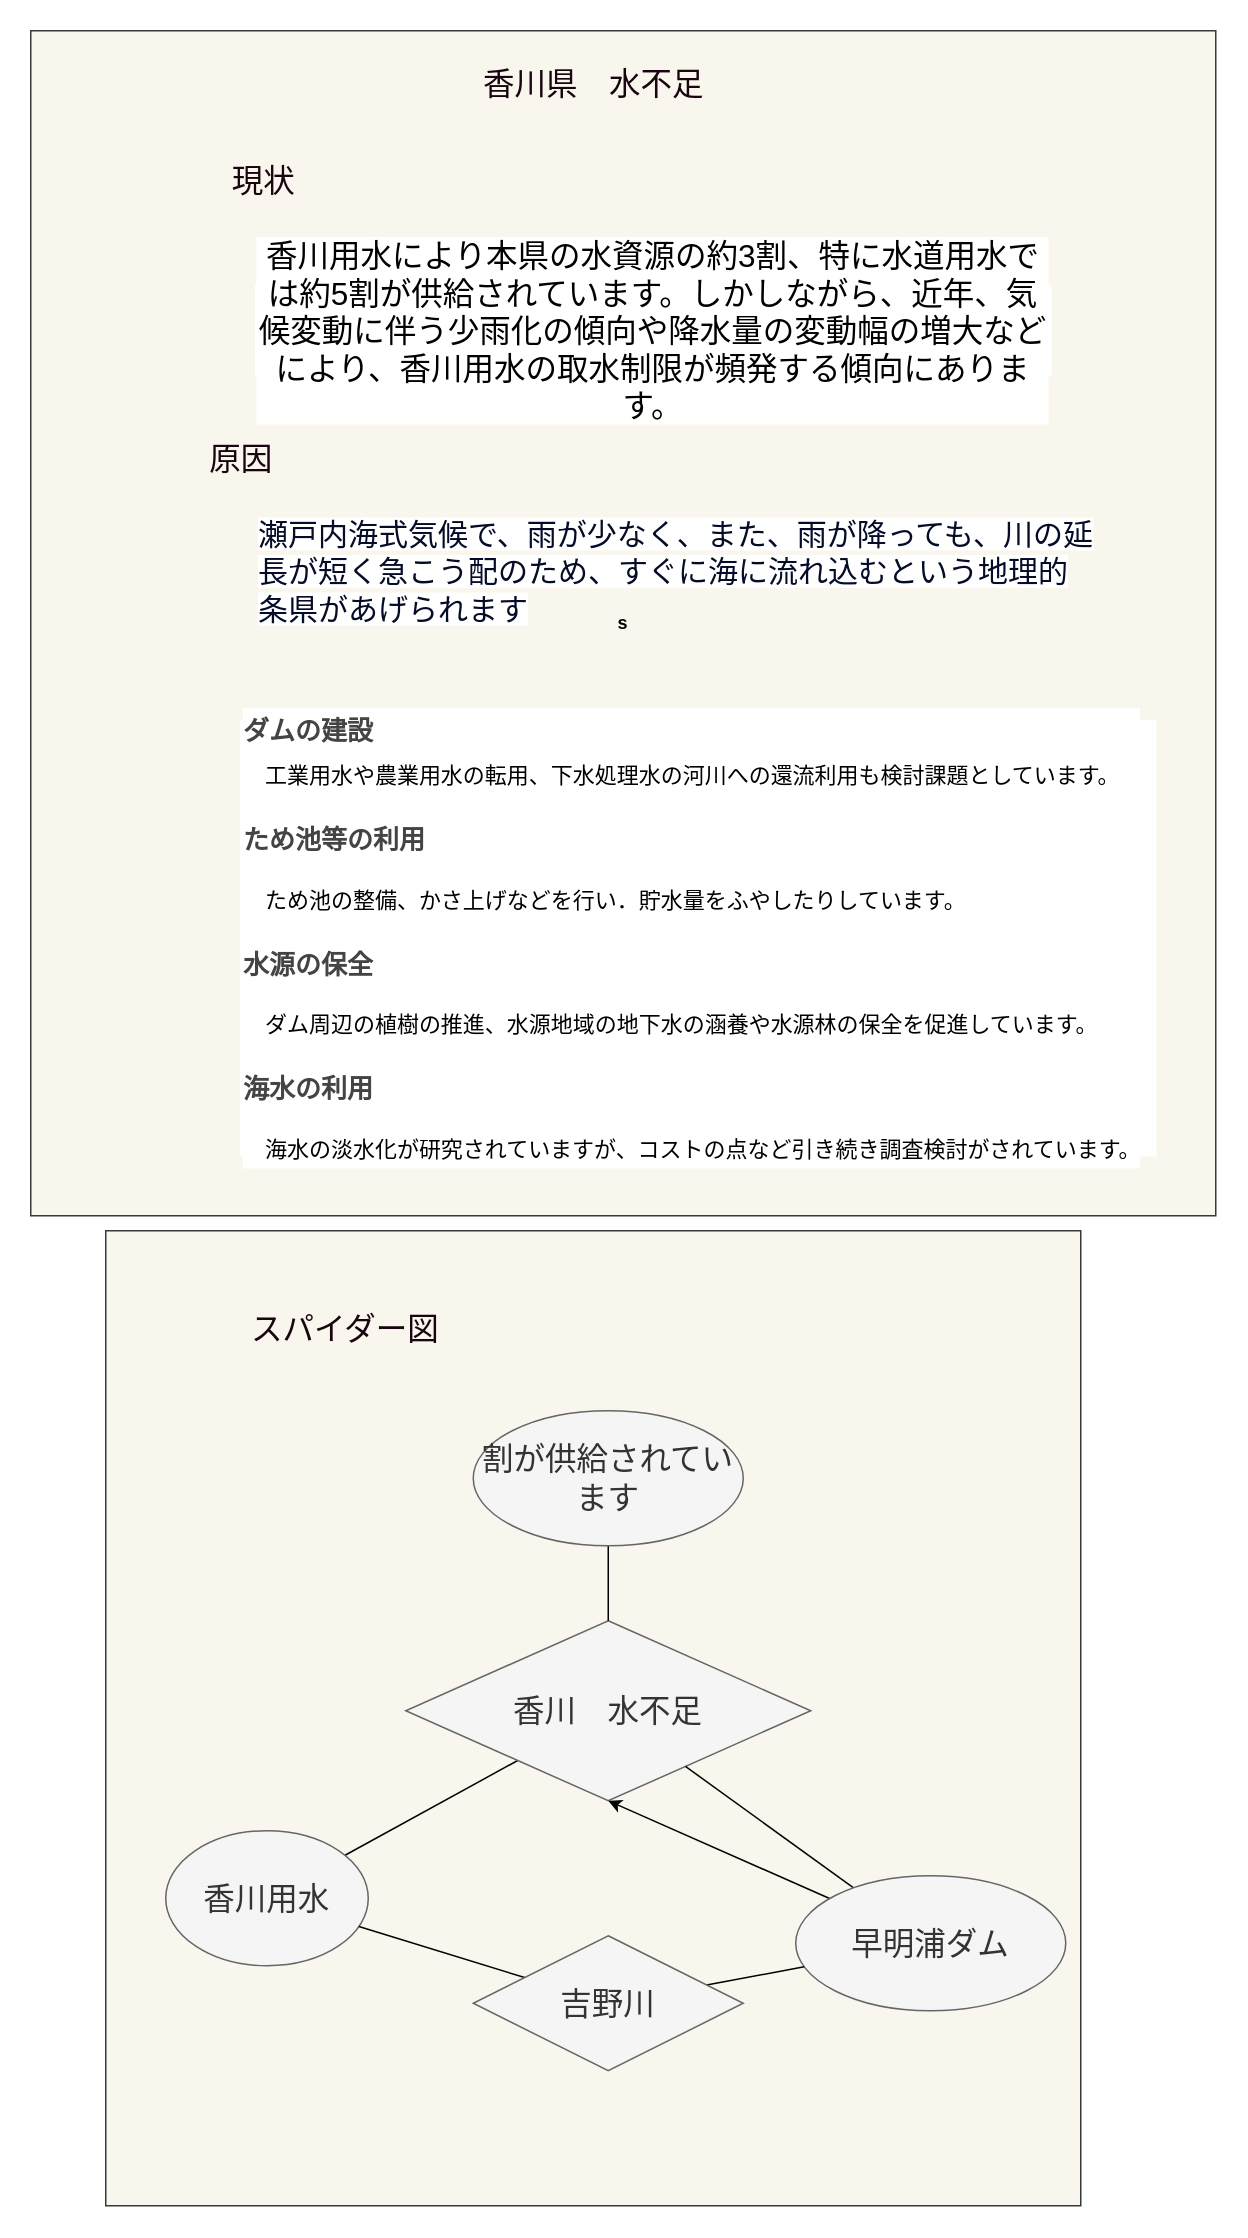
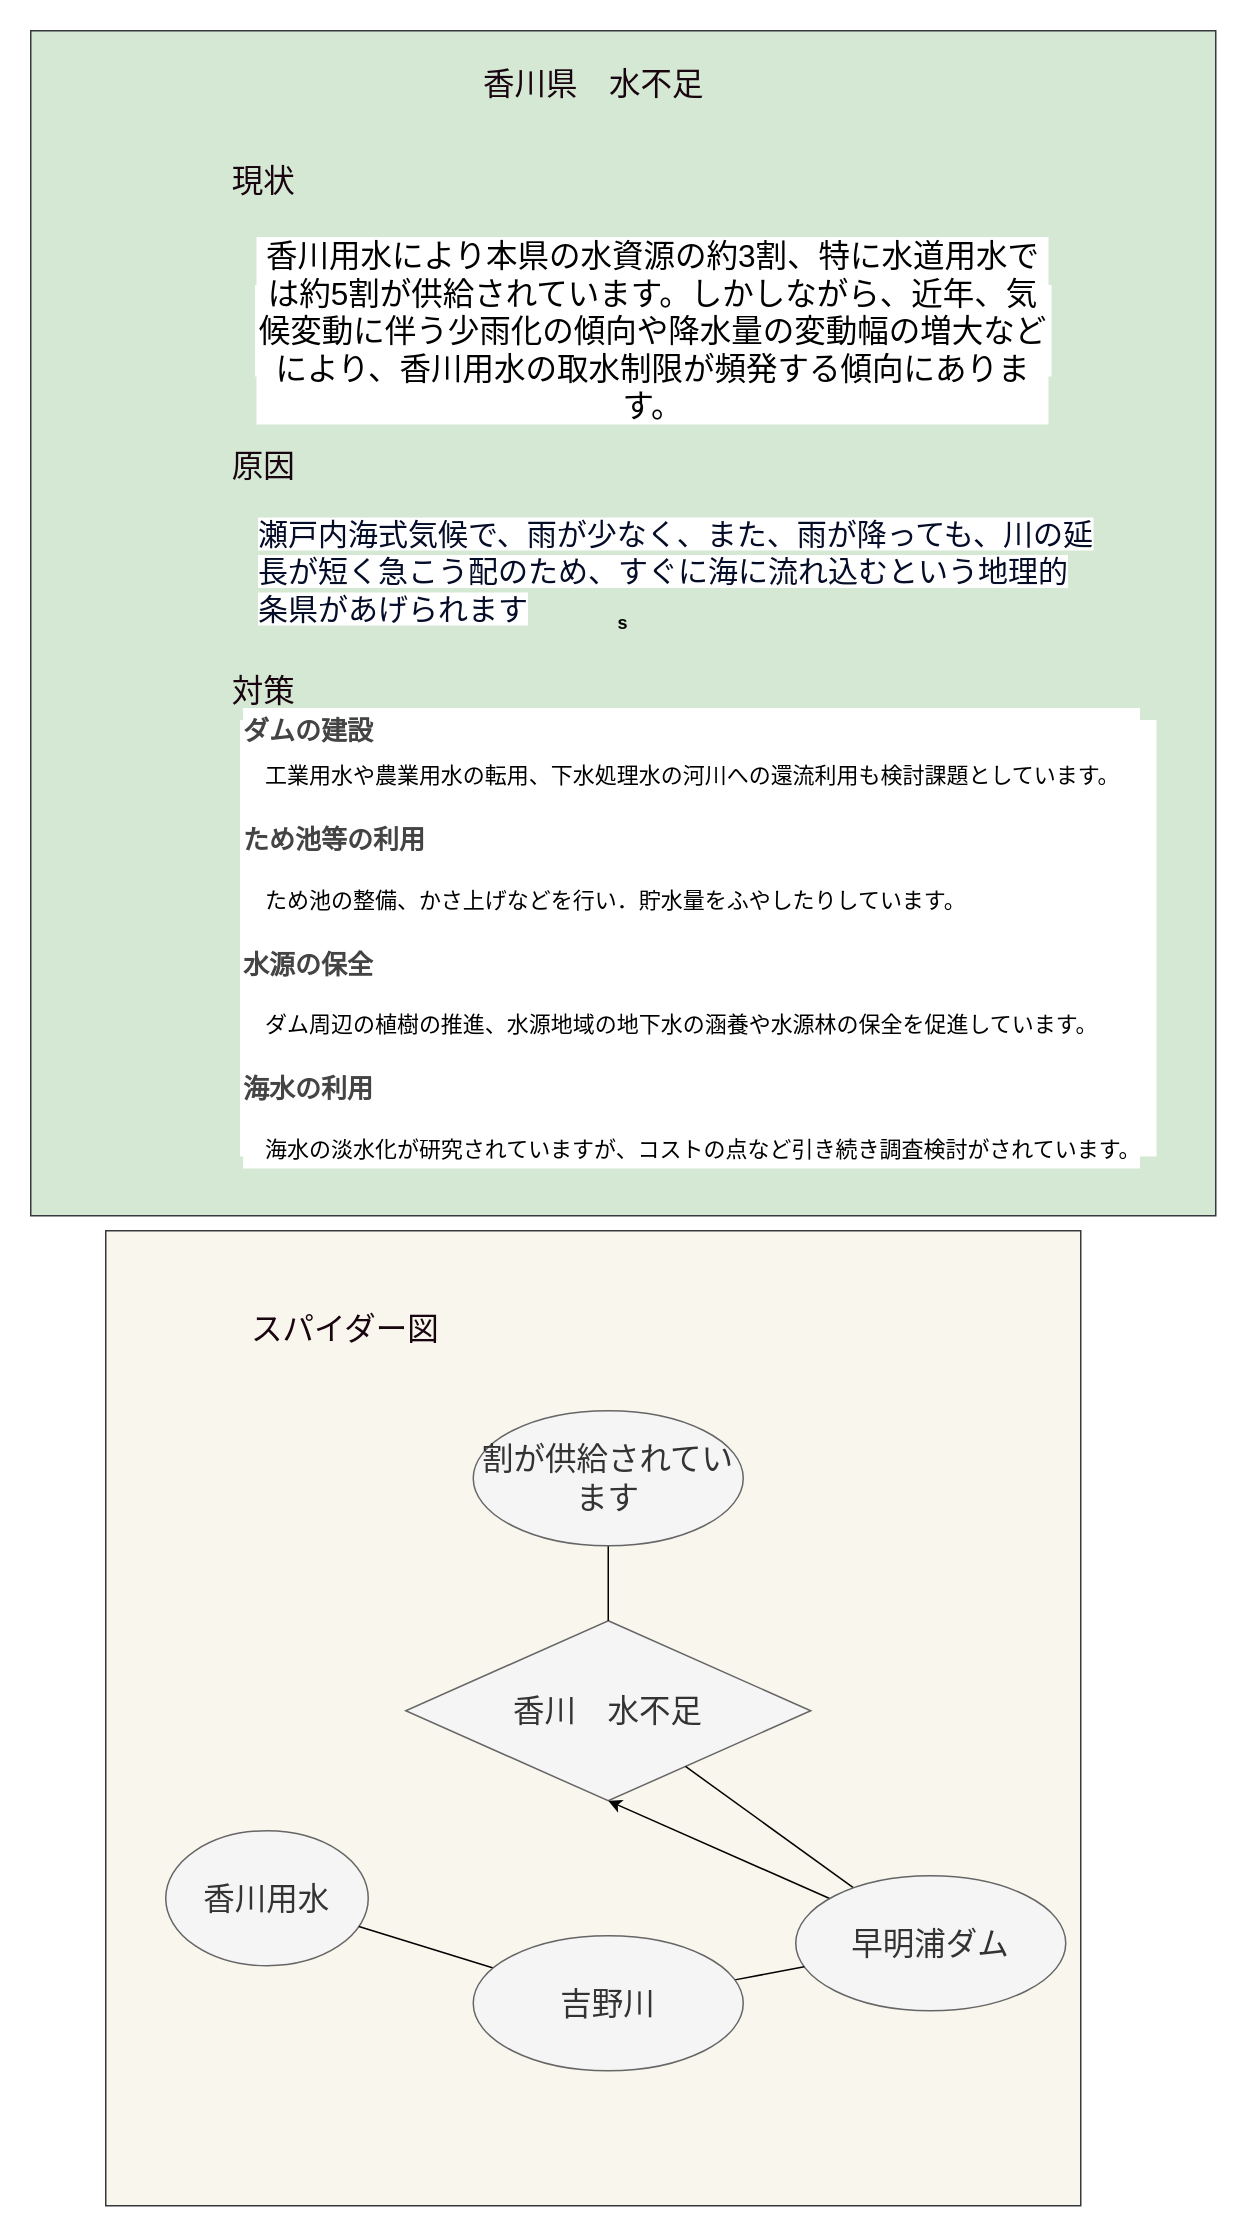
(241, 458) -> (263, 466)
(623, 623) -> (623, 623)
none -> (263, 691)
(431, 1808) -> none
(608, 2003) -> (608, 2003)
